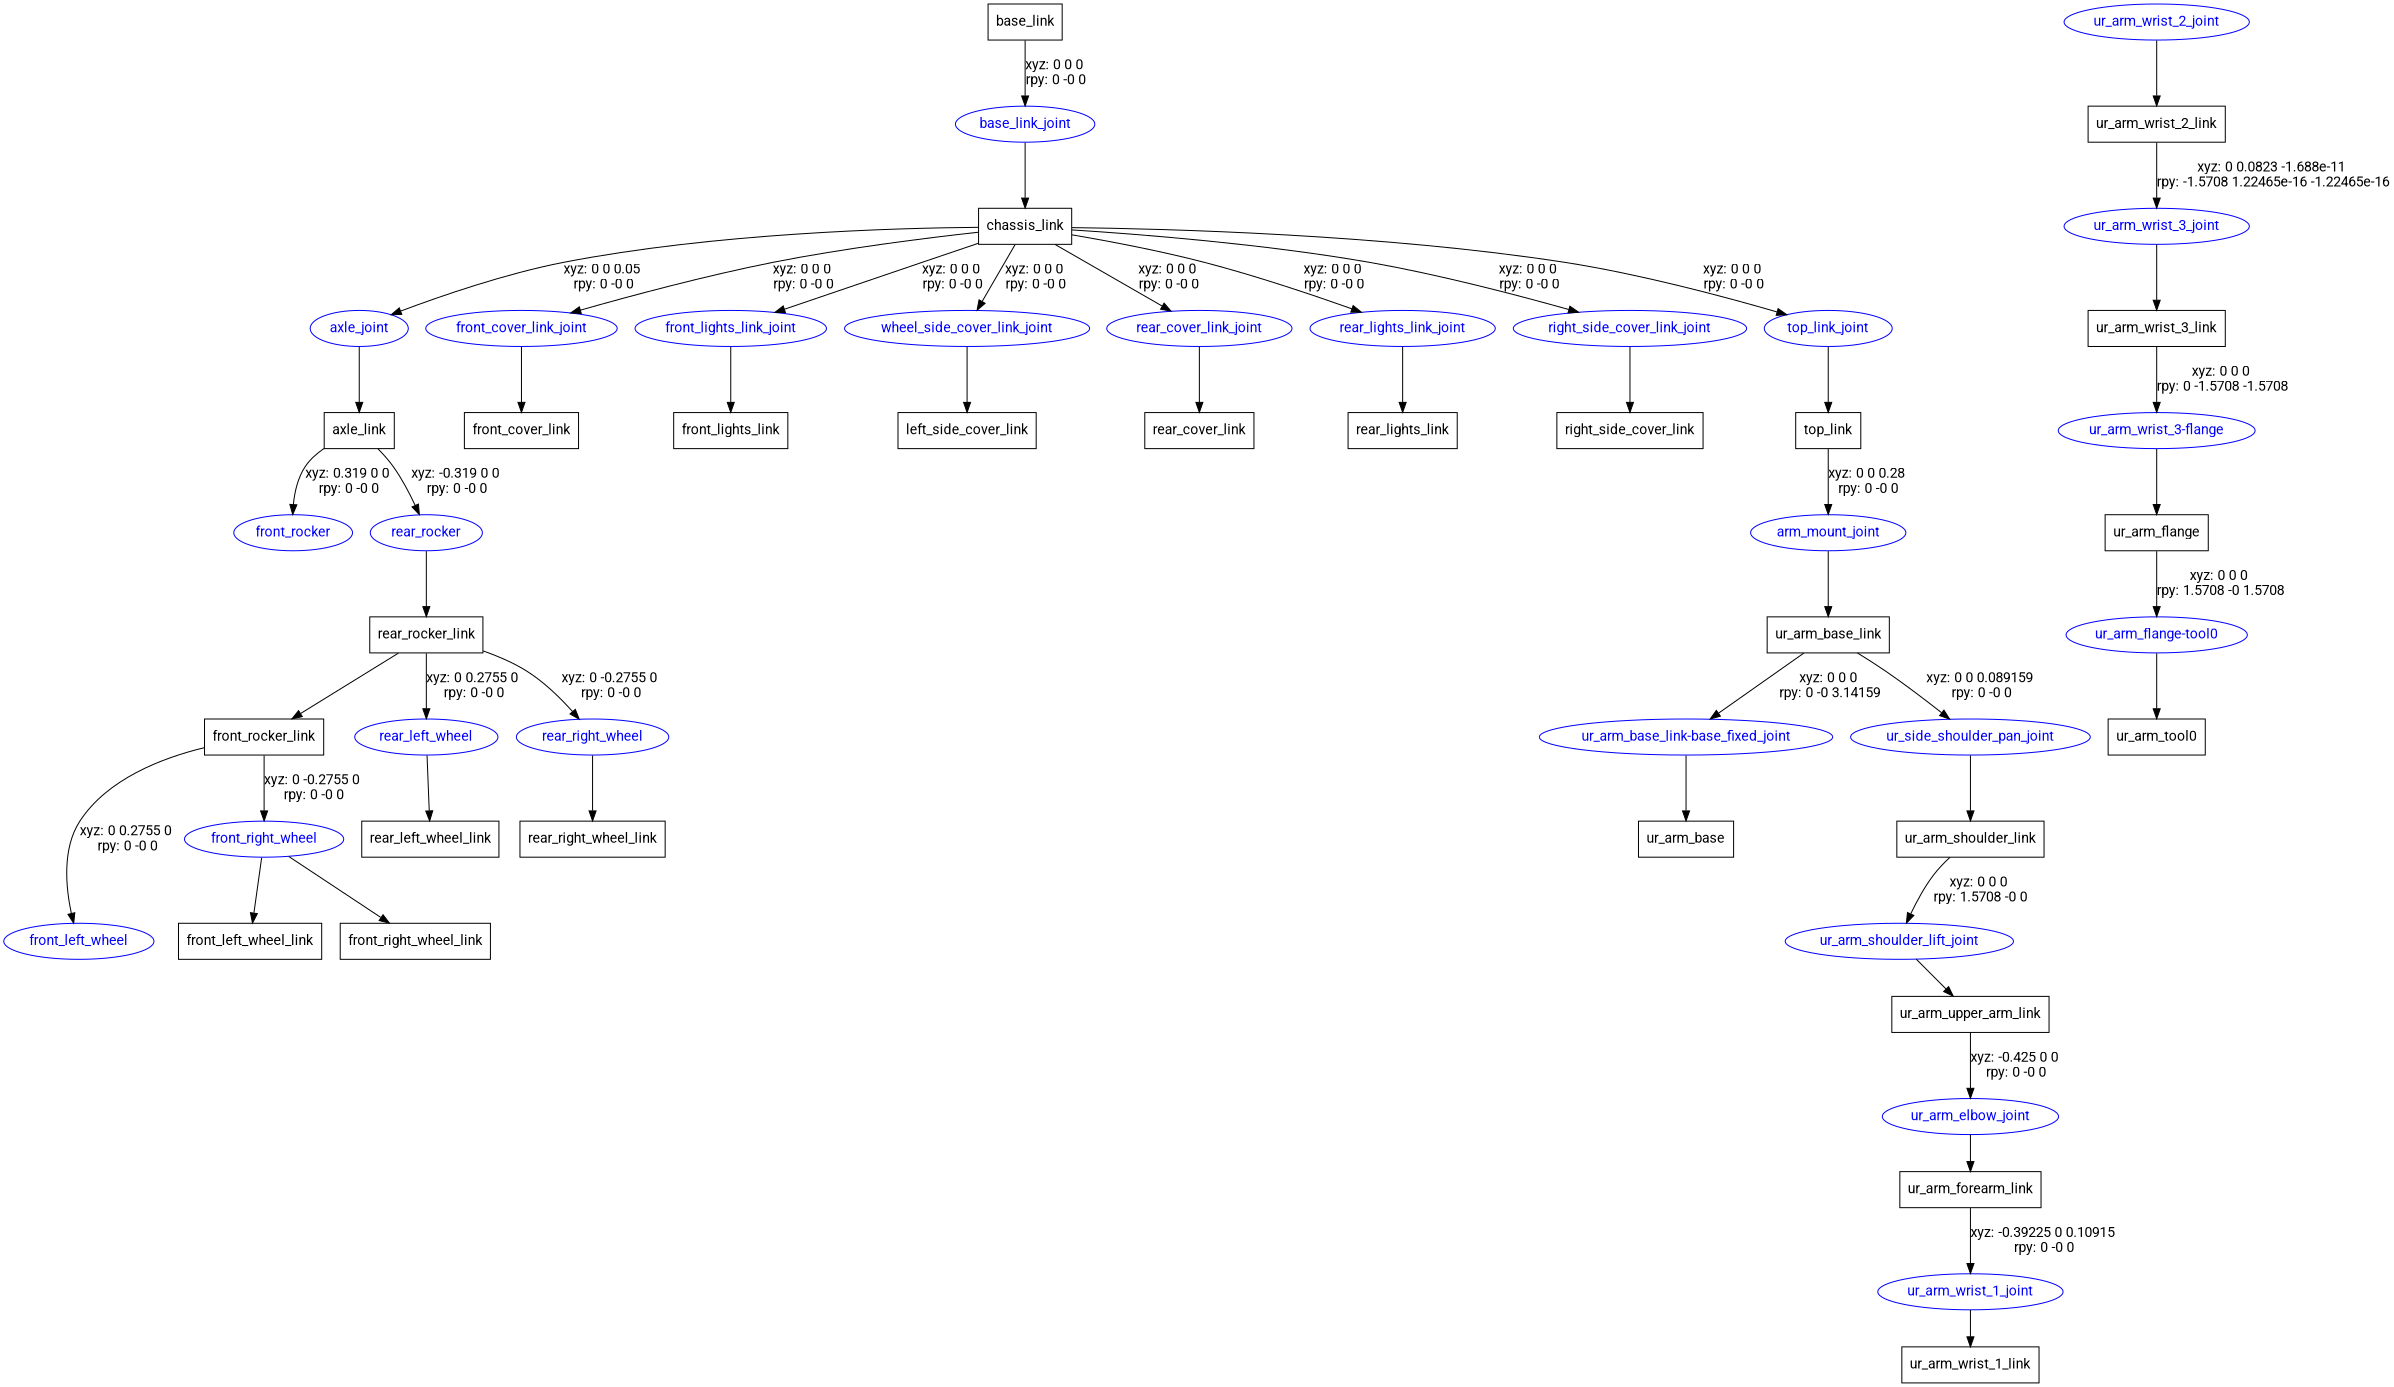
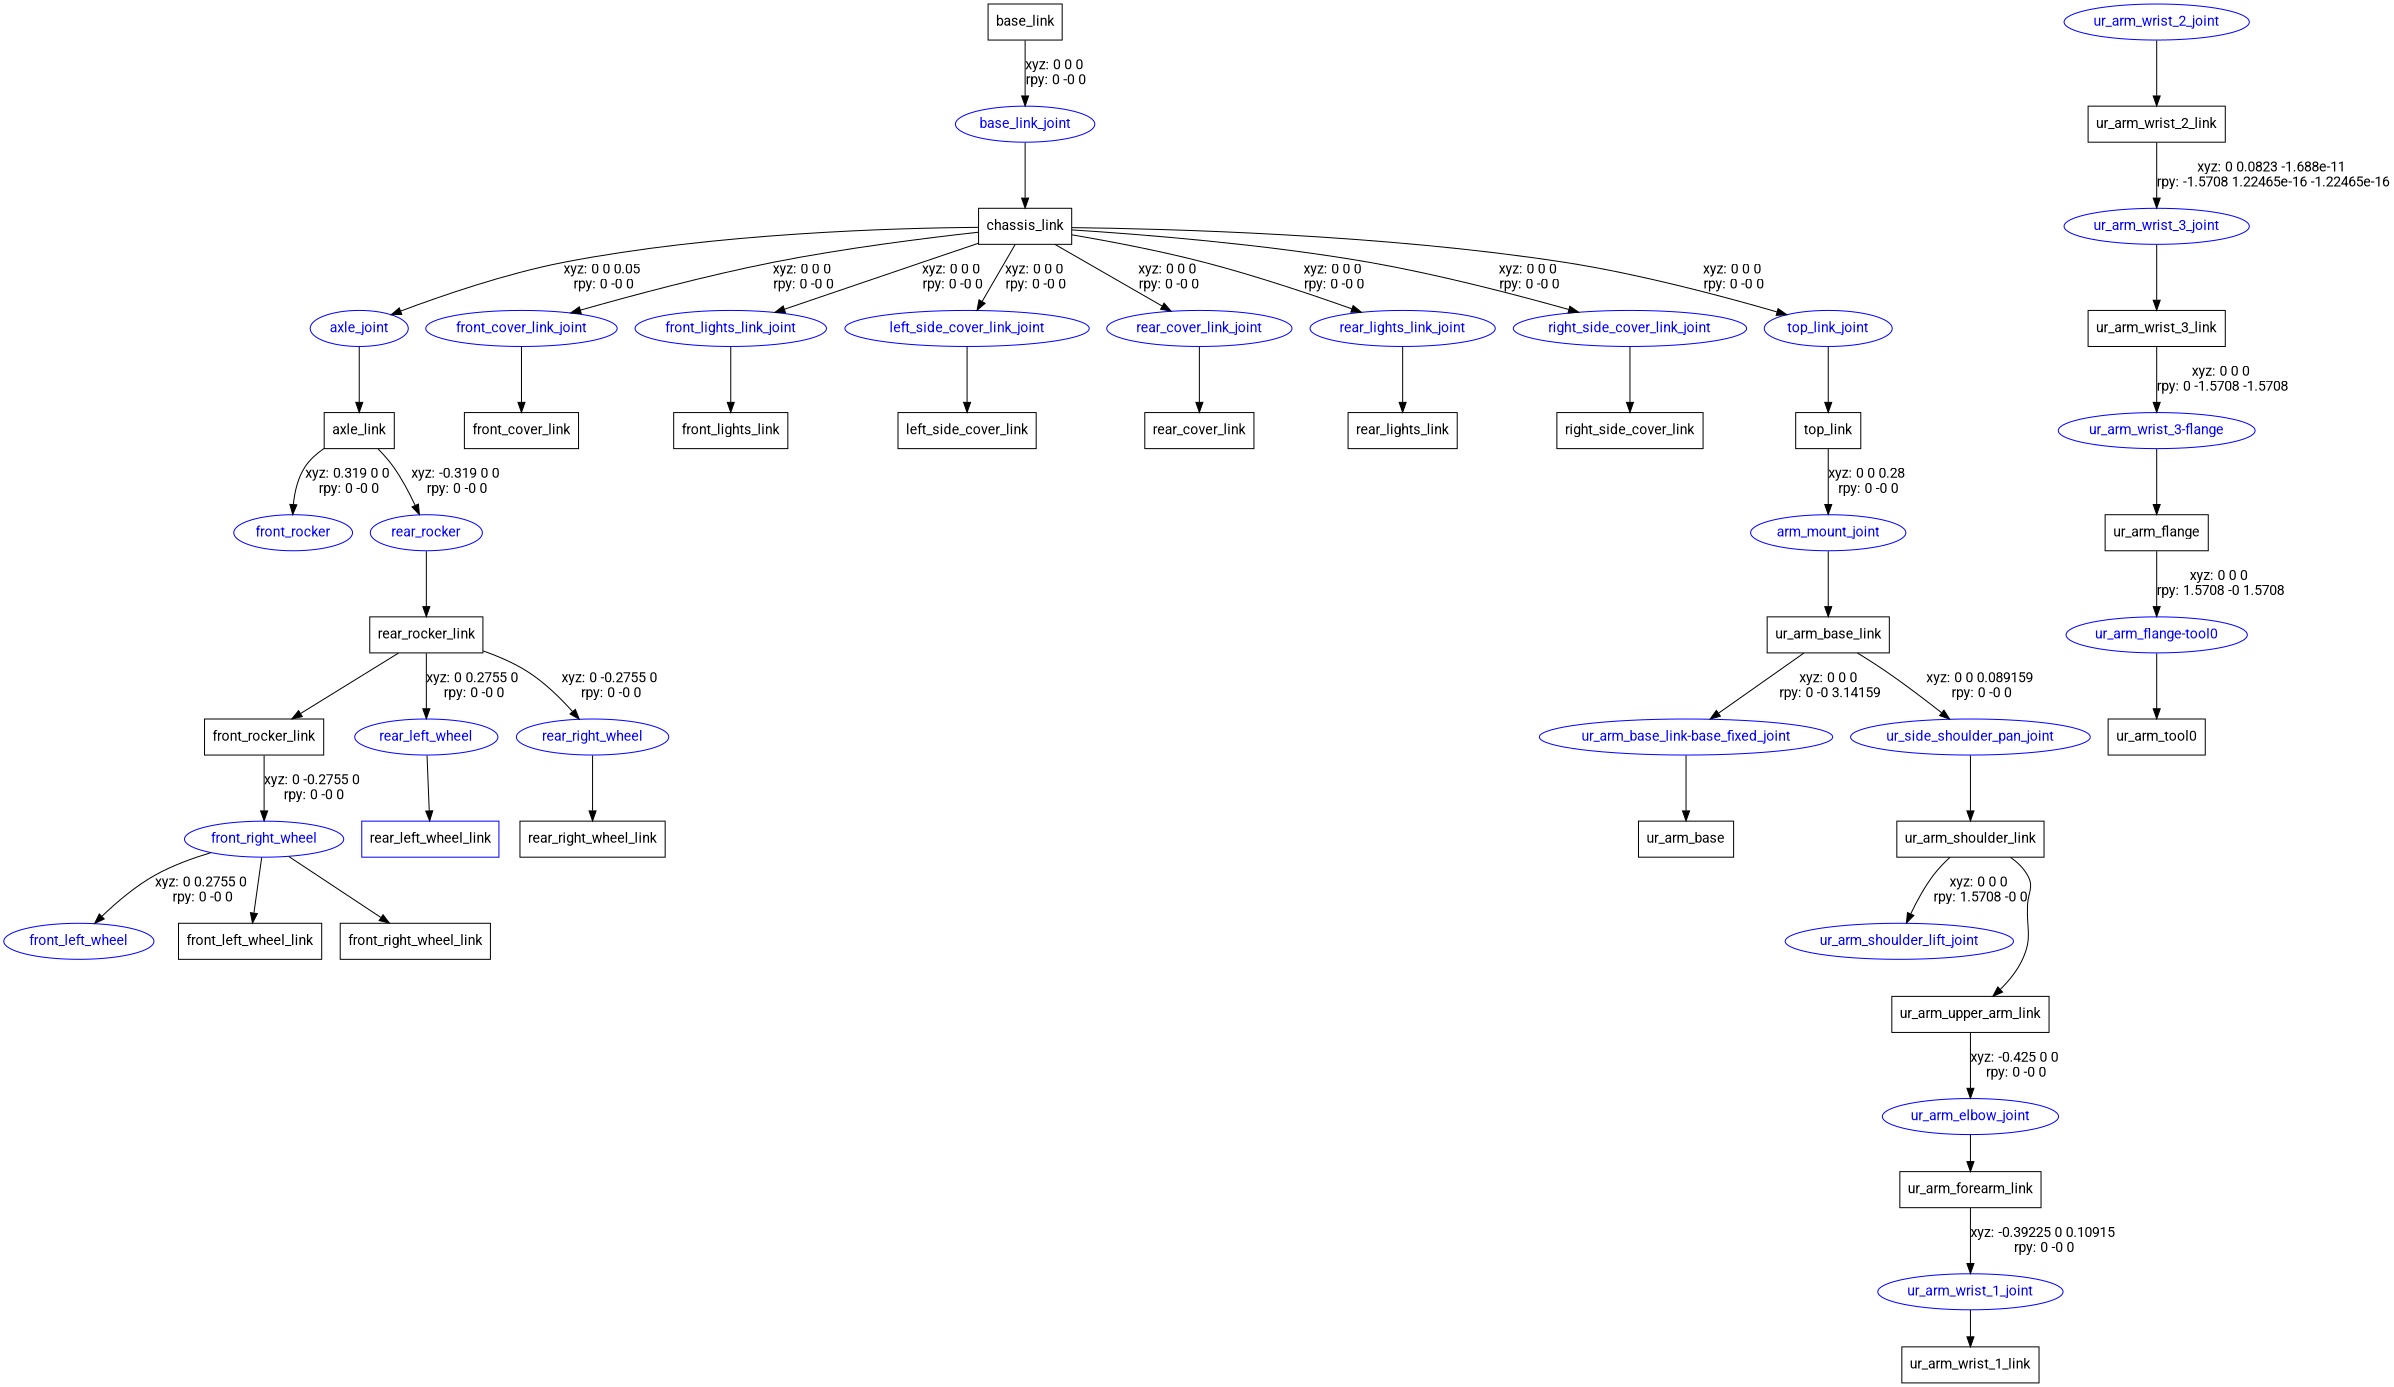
(967, 328) -> (967, 328)
(97, 801) -> (152, 877)
(430, 839) -> (430, 839)
(1931, 974) -> (2028, 924)
